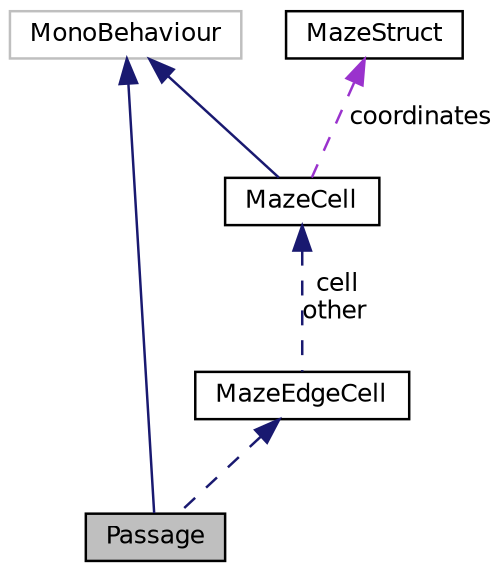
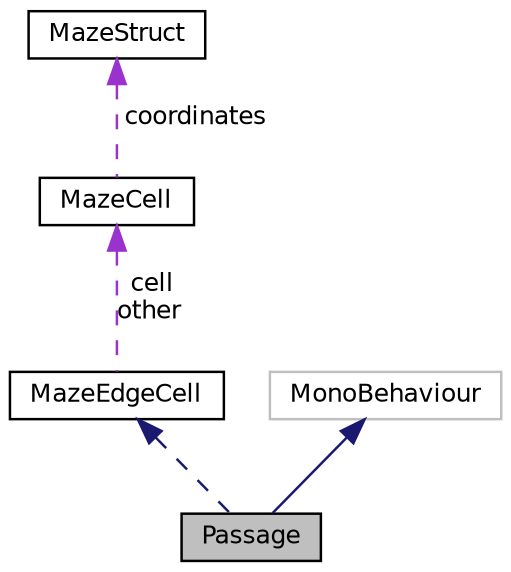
(223, 127) -> none
(302, 311) -> (117, 311)
